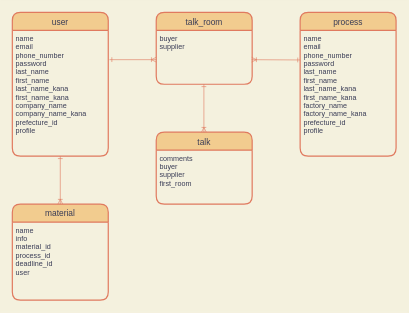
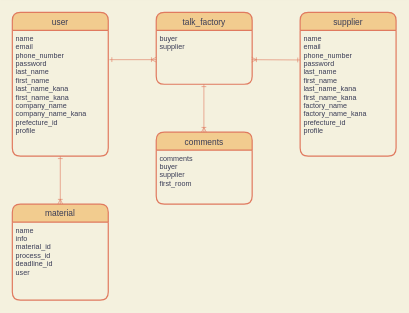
(204, 22) -> (204, 22)
(348, 22) -> (348, 22)
(204, 142) -> (204, 142)
